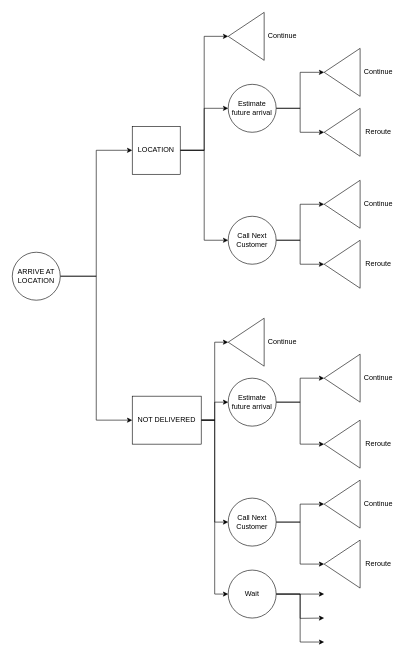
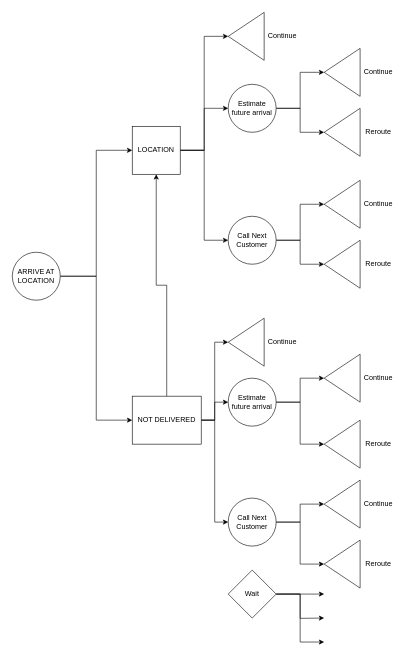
(216, 594) -> (164, 285)
(252, 594) -> (252, 594)
